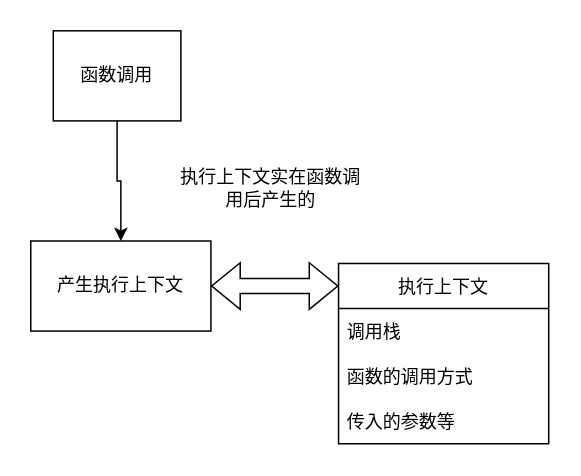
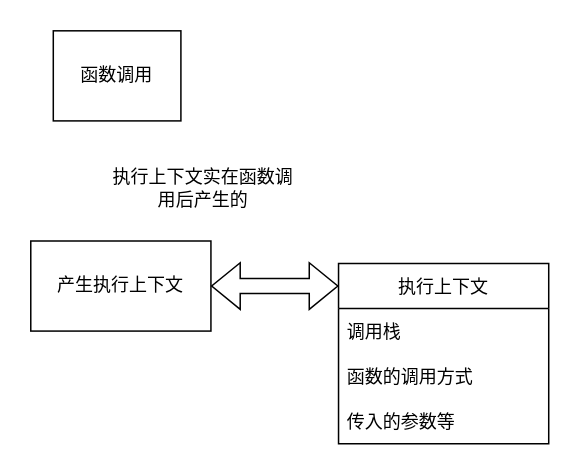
(117, 177) -> none
(271, 188) -> (203, 188)
